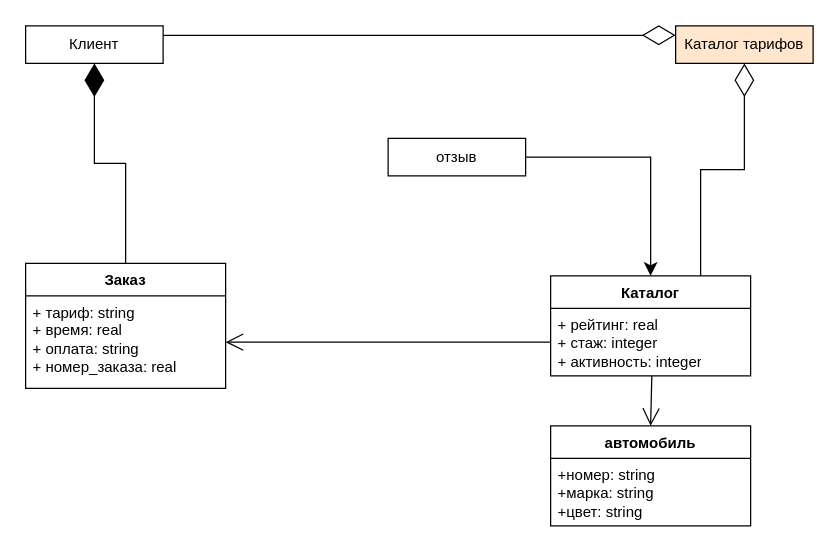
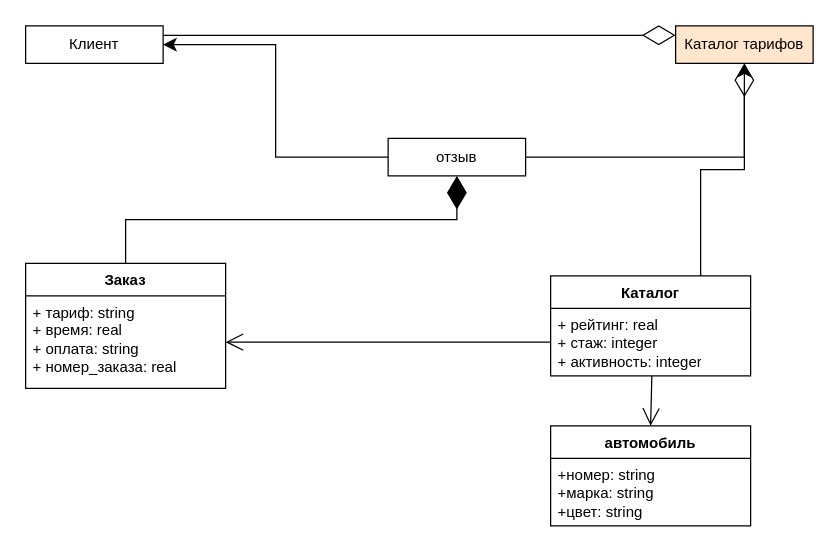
none -> (276, 106)
(105, 163) -> (296, 219)
(651, 209) -> (694, 157)
